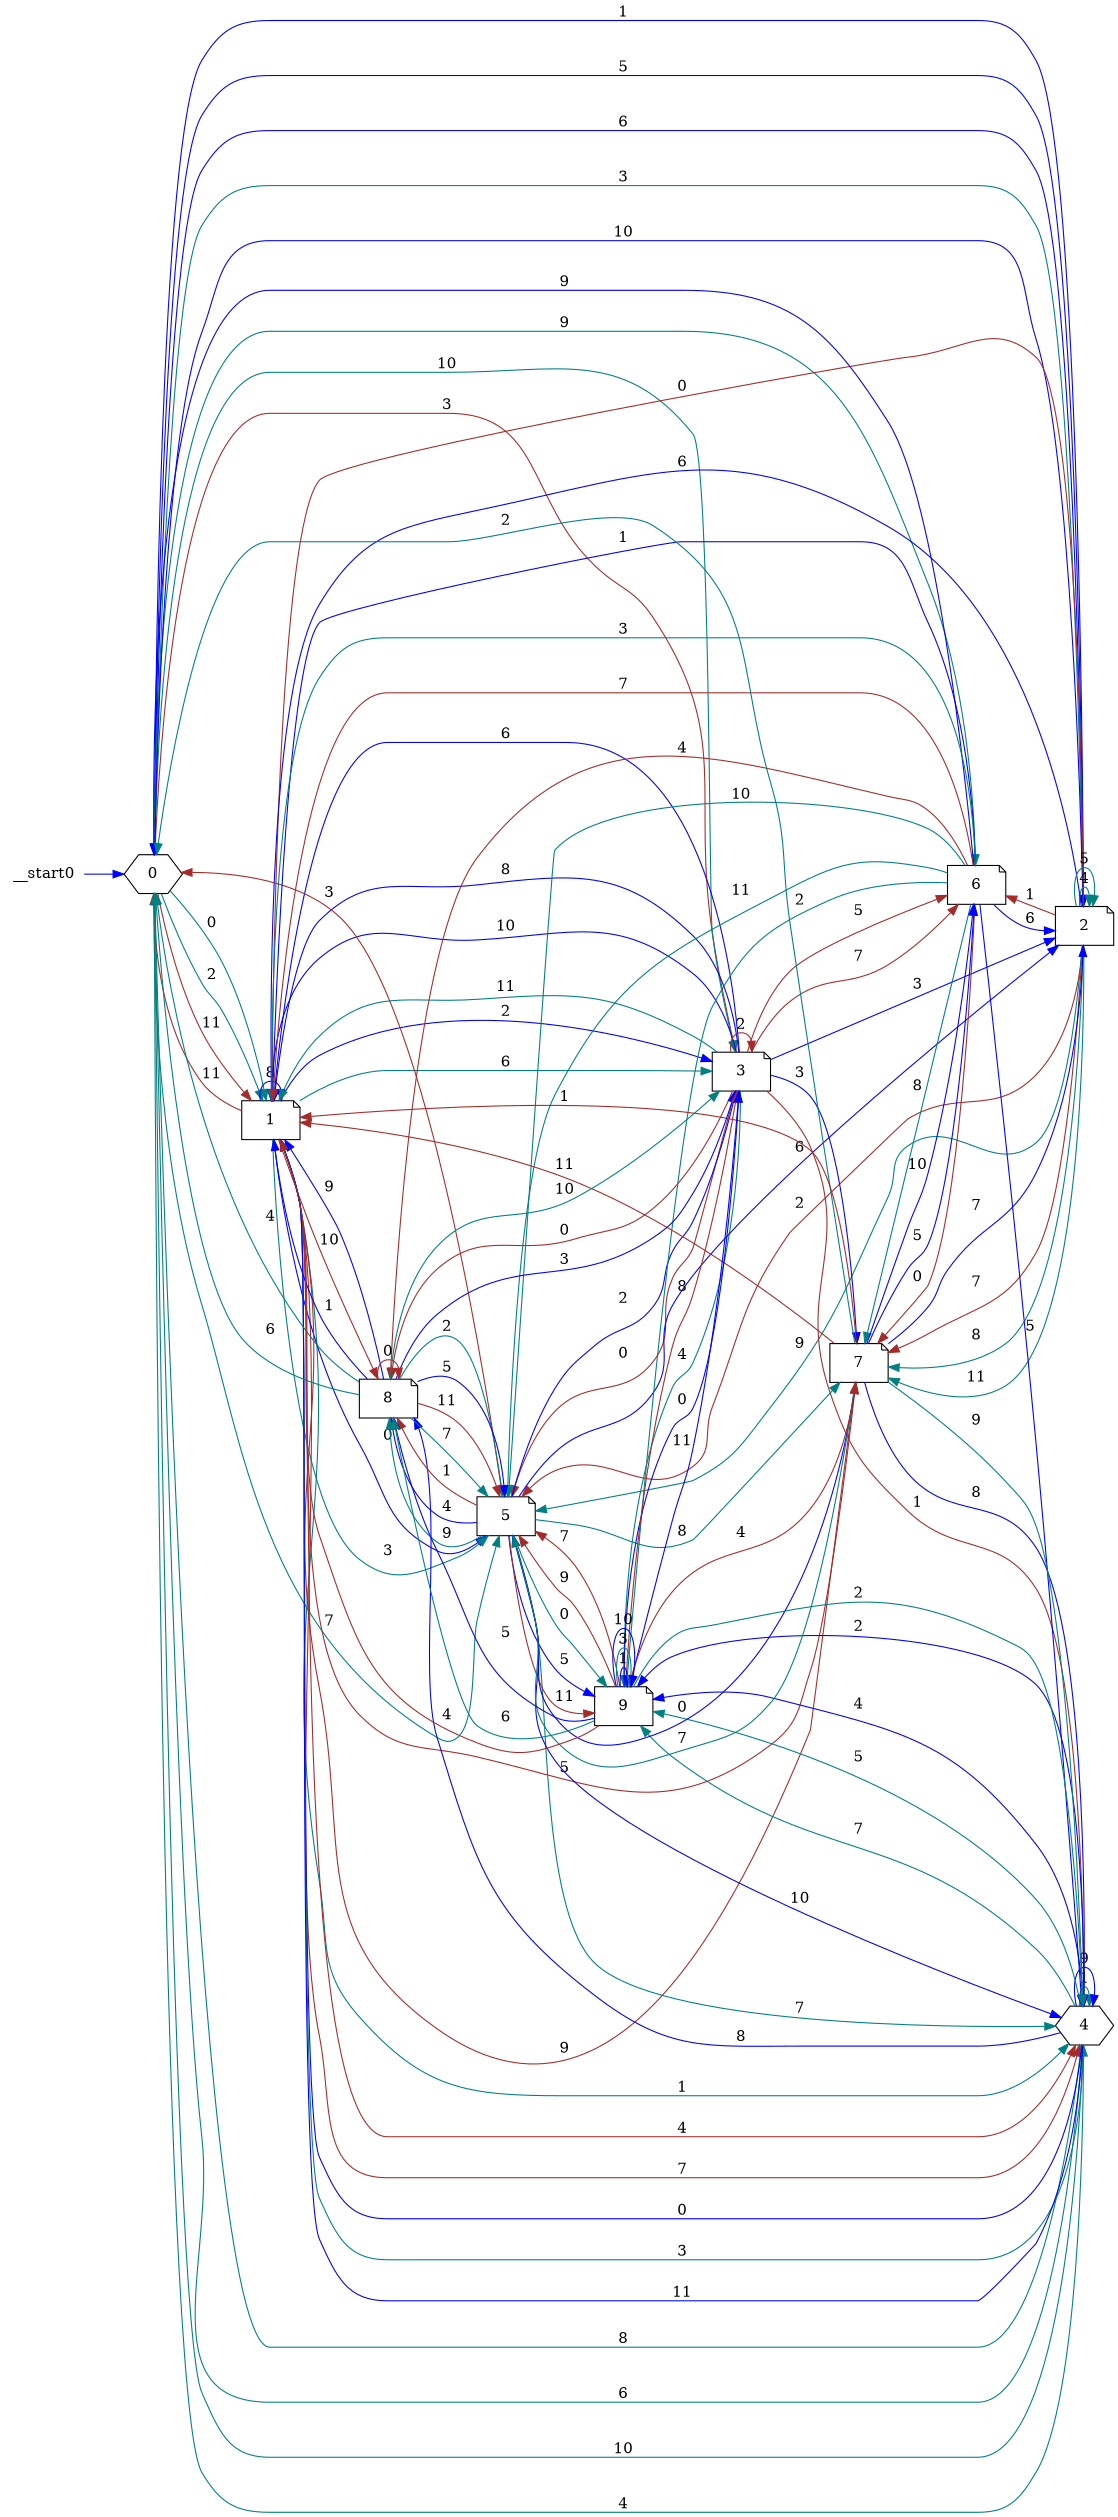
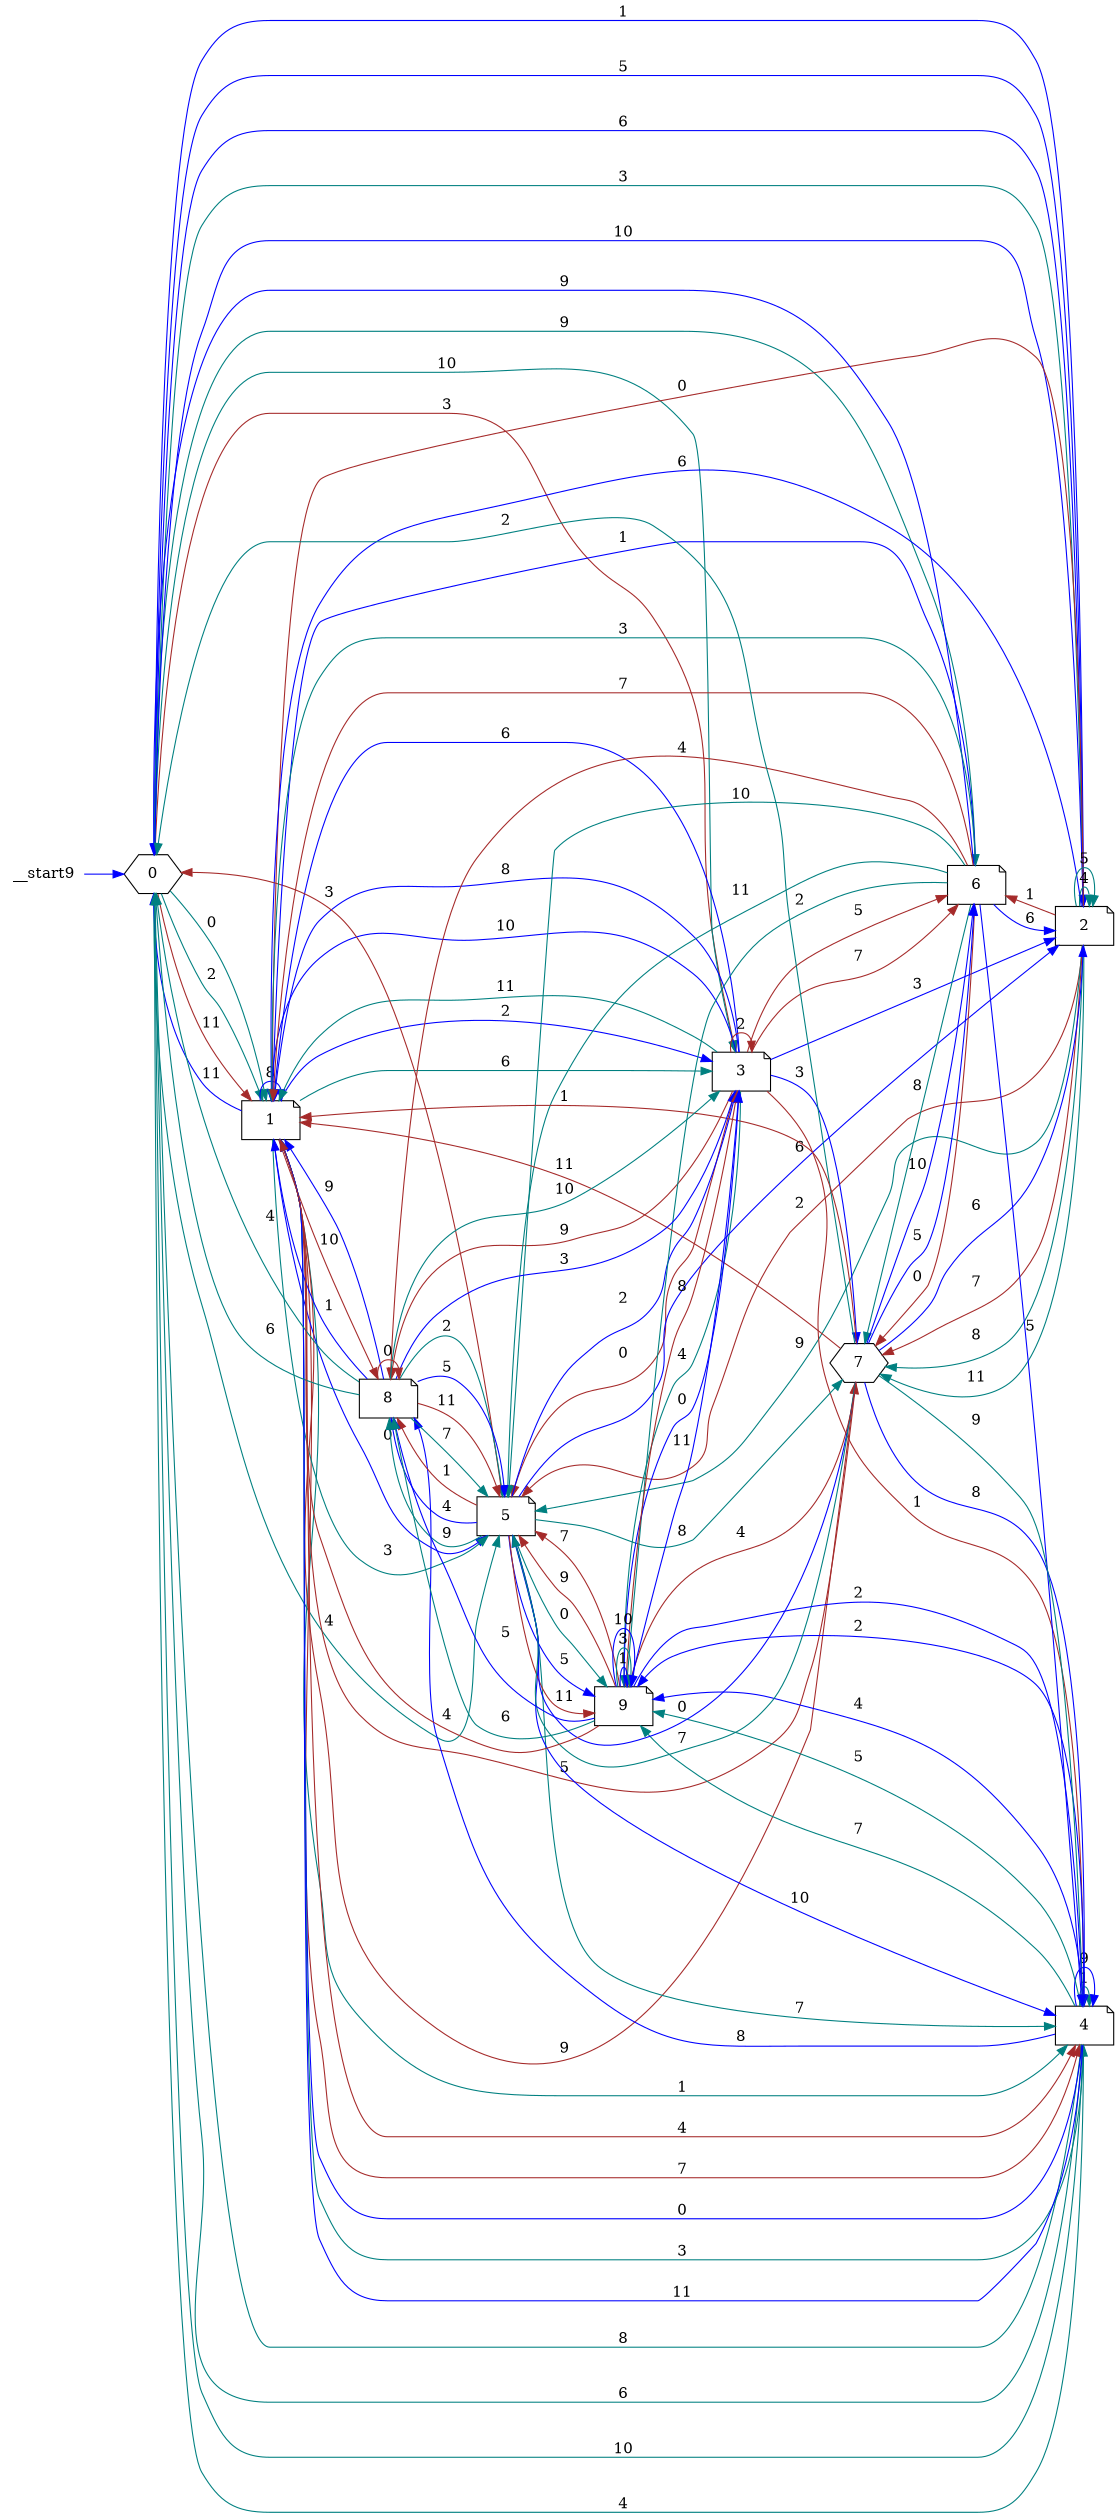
(44, 874) -> (44, 874)
(172, 1021) -> (172, 1021)
(977, 1206) -> (977, 1206)
(565, 1231) -> (565, 1231)
(859, 1363) -> (859, 1363)
(751, 1548) -> (762, 1544)
(330, 1621) -> (330, 1621)
(991, 1634) -> (991, 1634)
(1085, 2026) -> (1085, 2026)
